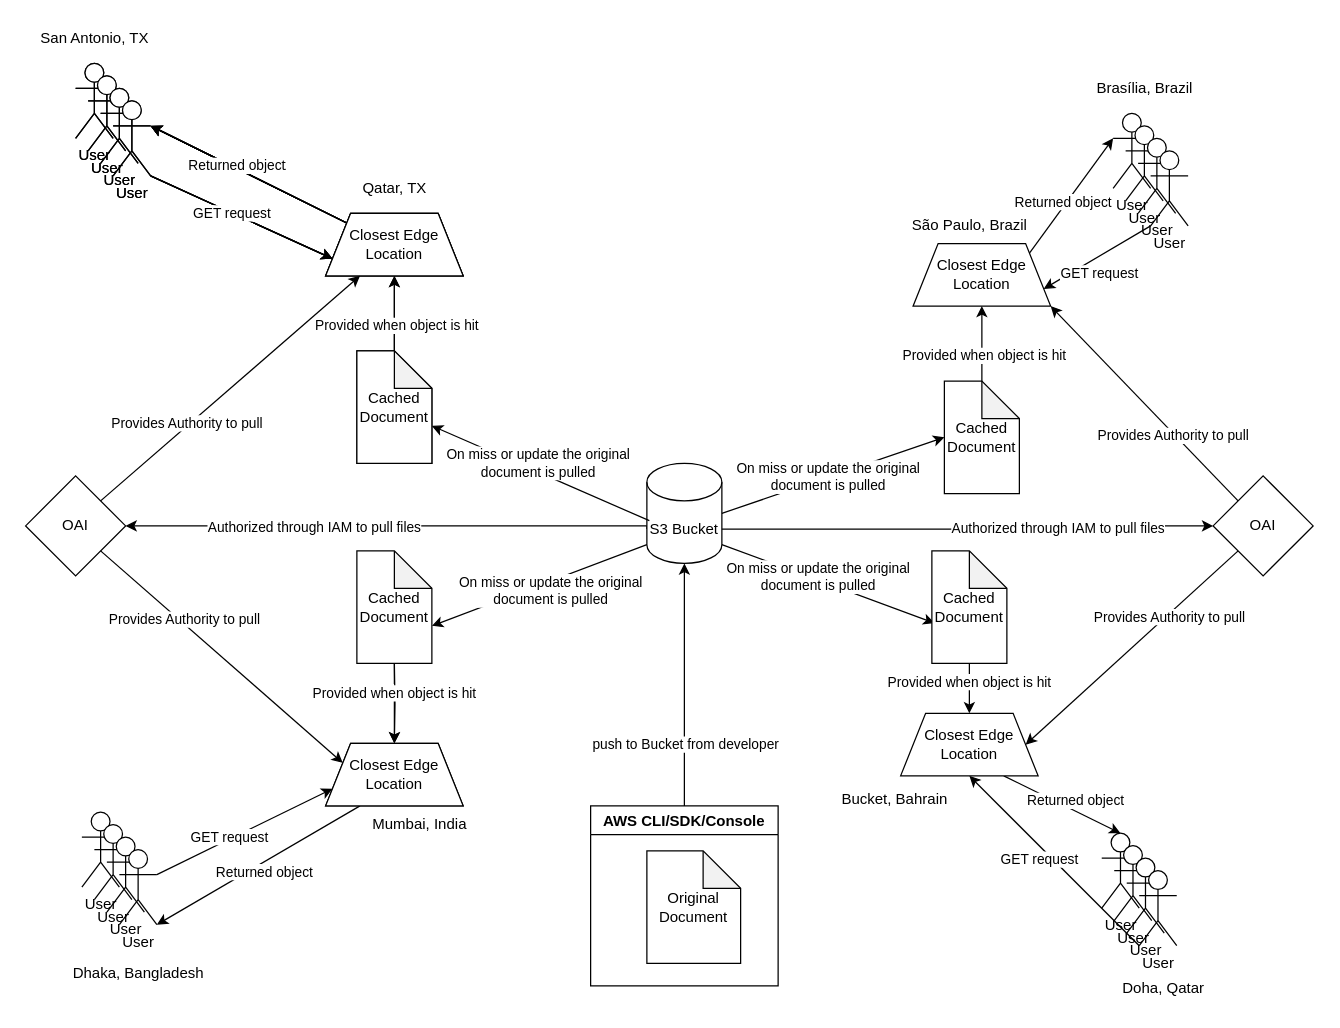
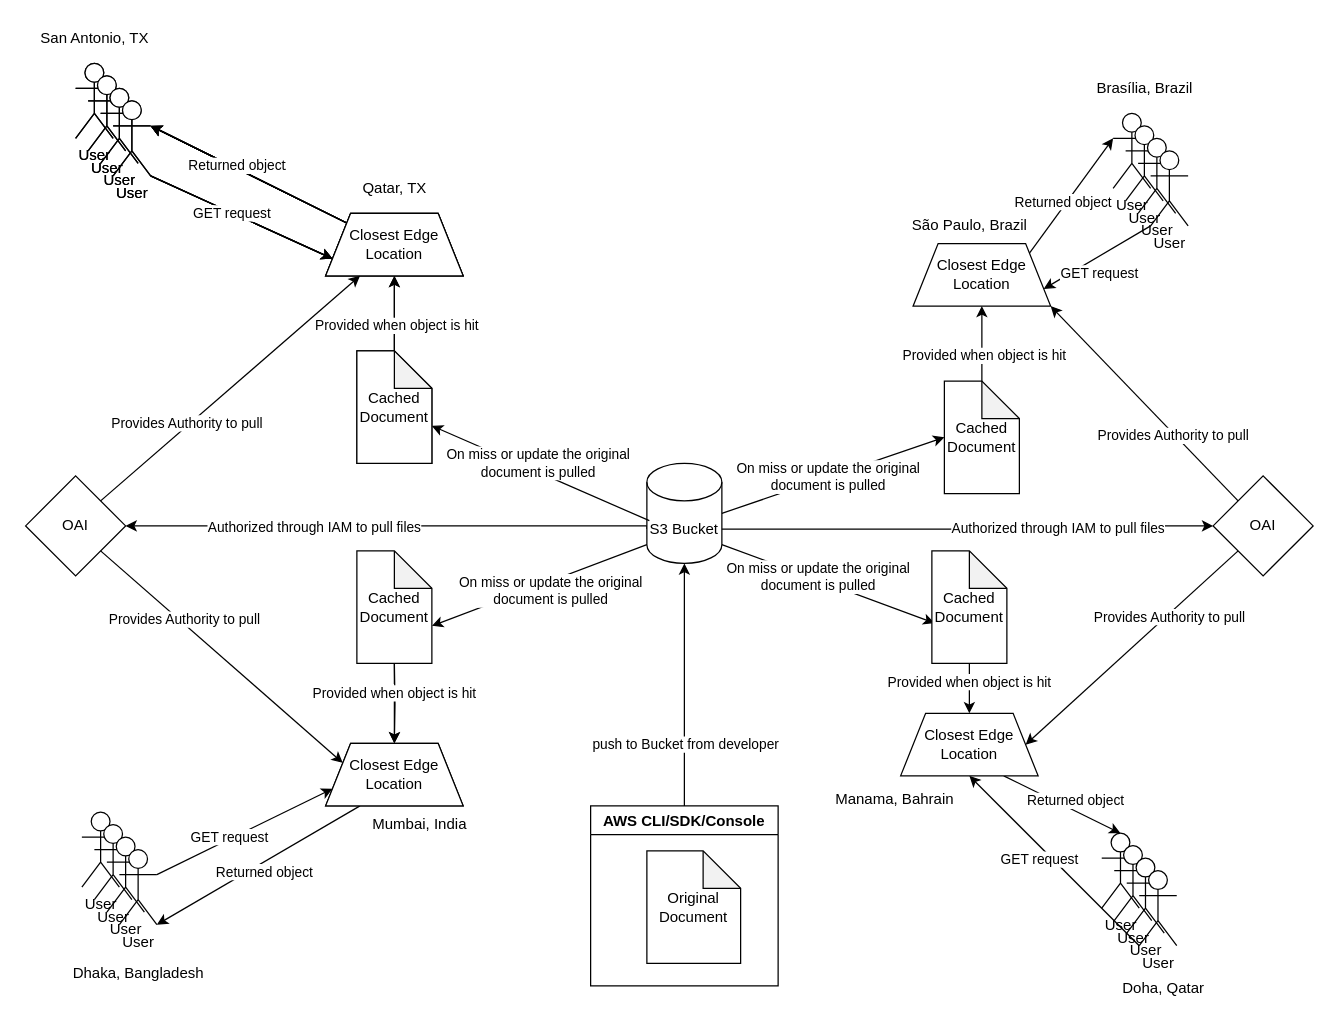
(895, 799) -> (895, 799)
